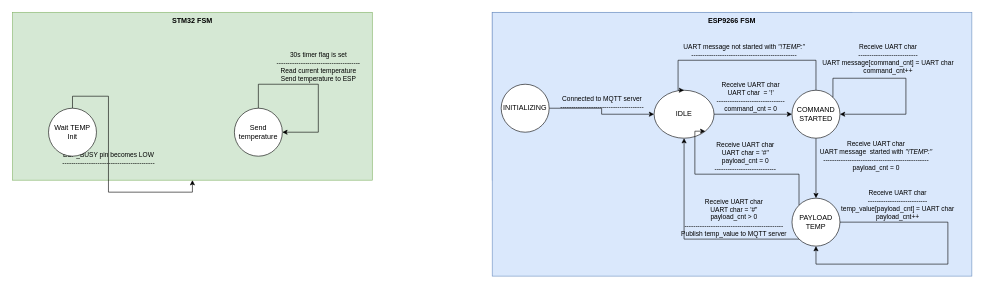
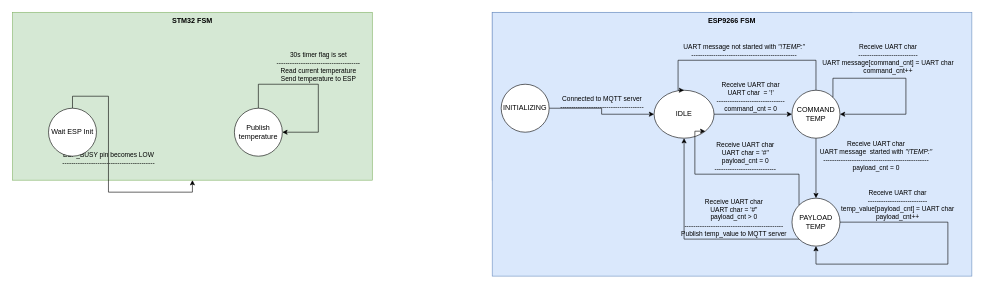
(816, 114) -> (816, 114)
(72, 132) -> (72, 132)
(258, 132) -> (258, 132)
